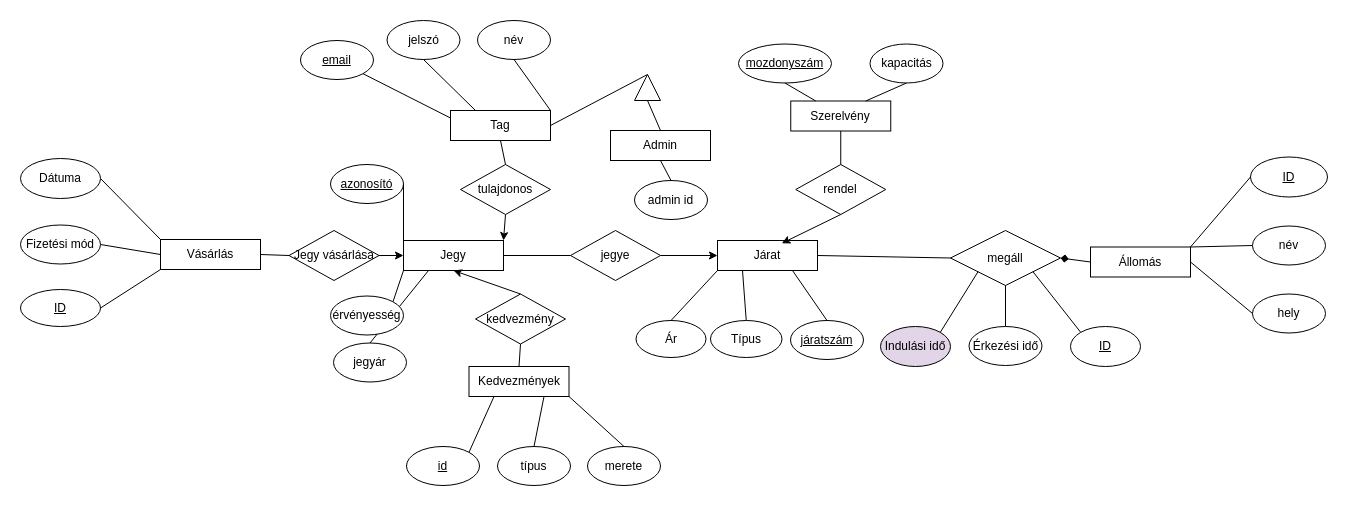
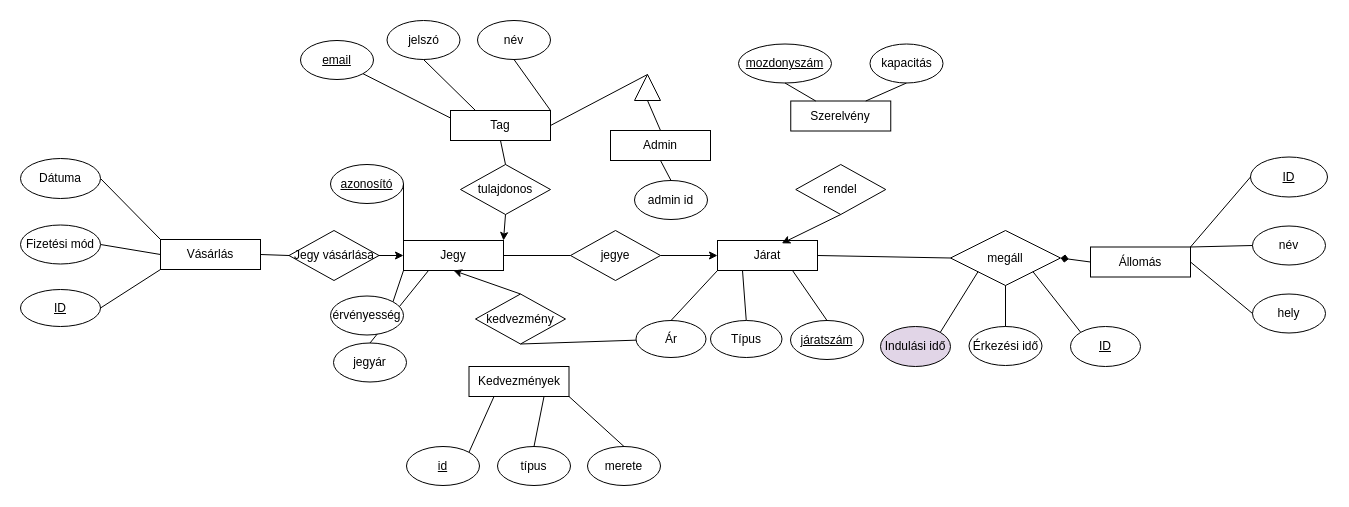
(841, 147) -> none
(520, 355) -> (578, 342)
